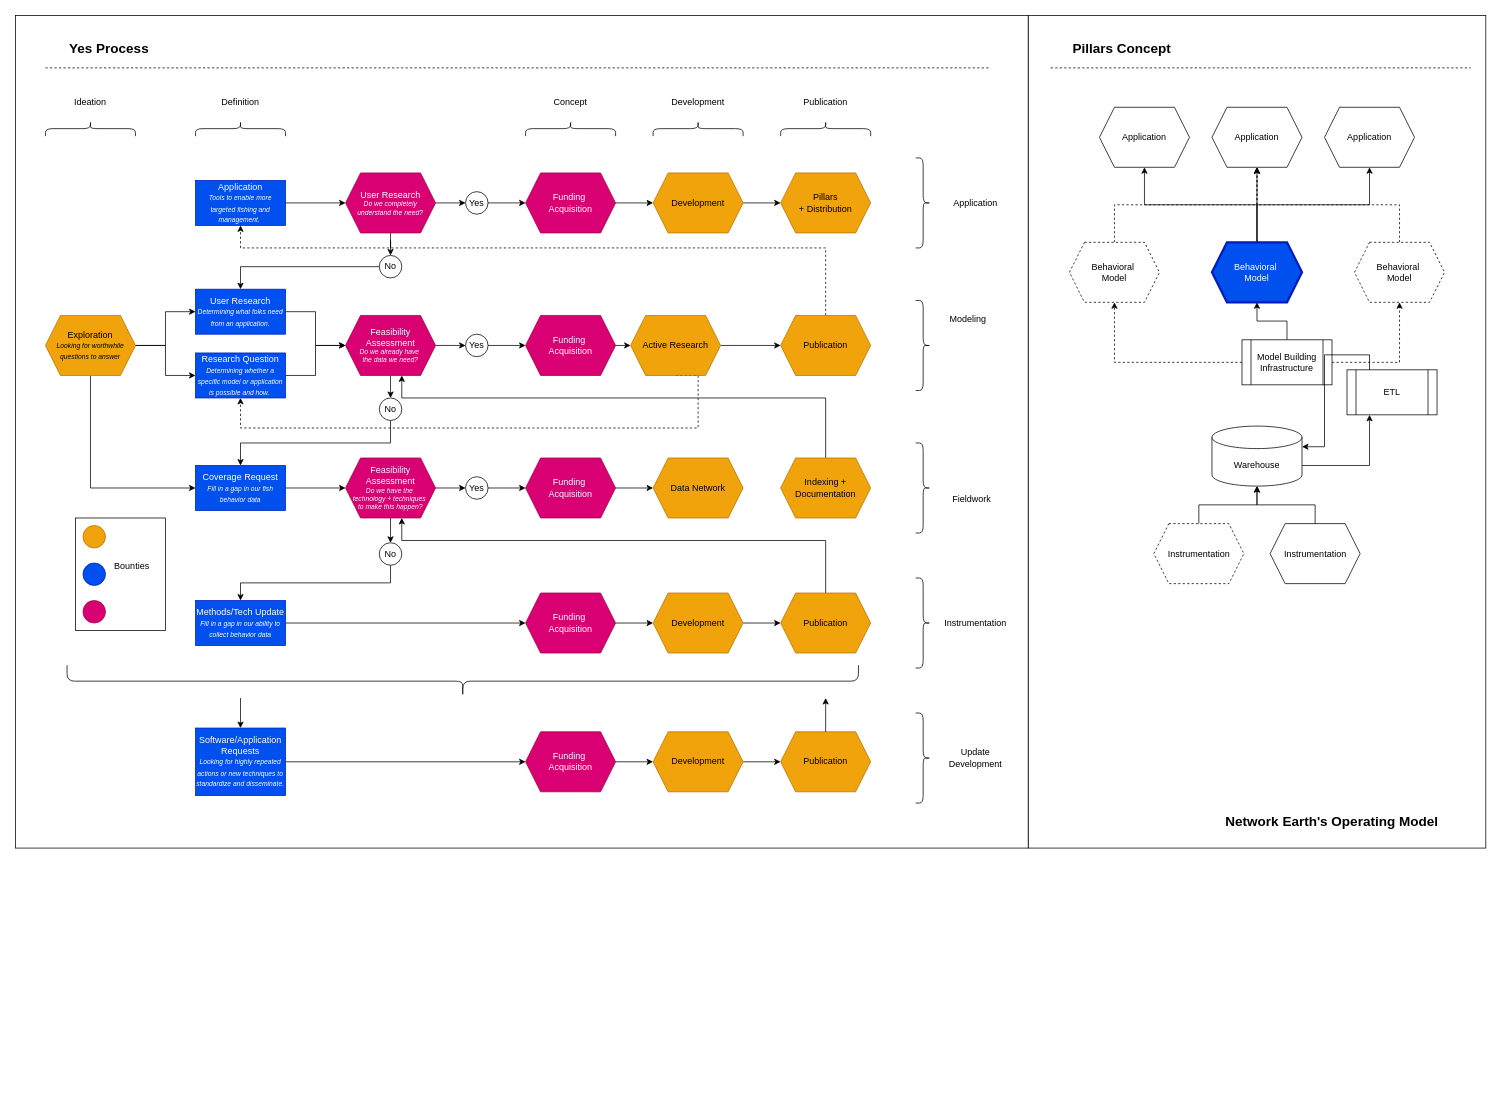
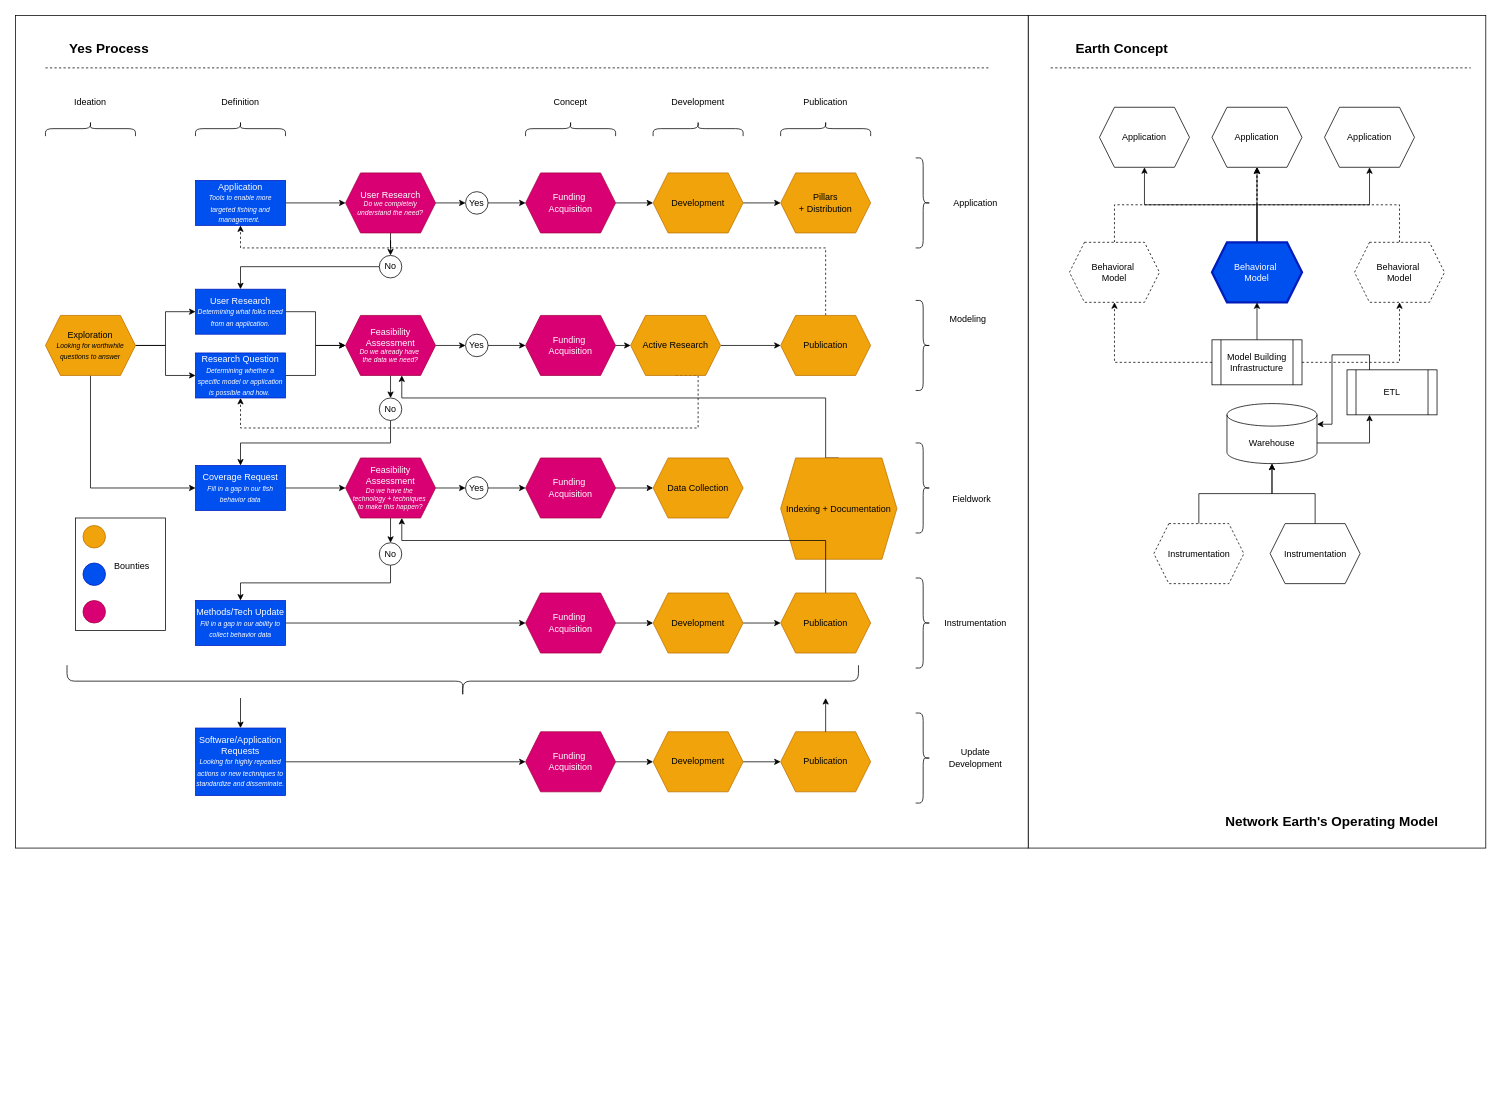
(1122, 49) -> (1122, 49)
(1287, 362) -> (1257, 362)
(1257, 456) -> (1272, 434)
(698, 488) -> (698, 488)
(825, 488) -> (839, 509)
